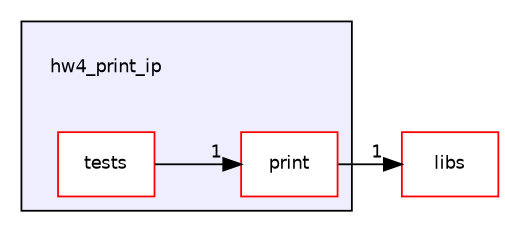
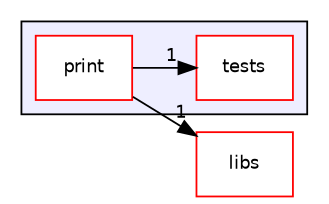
(106, 68) -> none
(189, 164) -> (156, 68)
